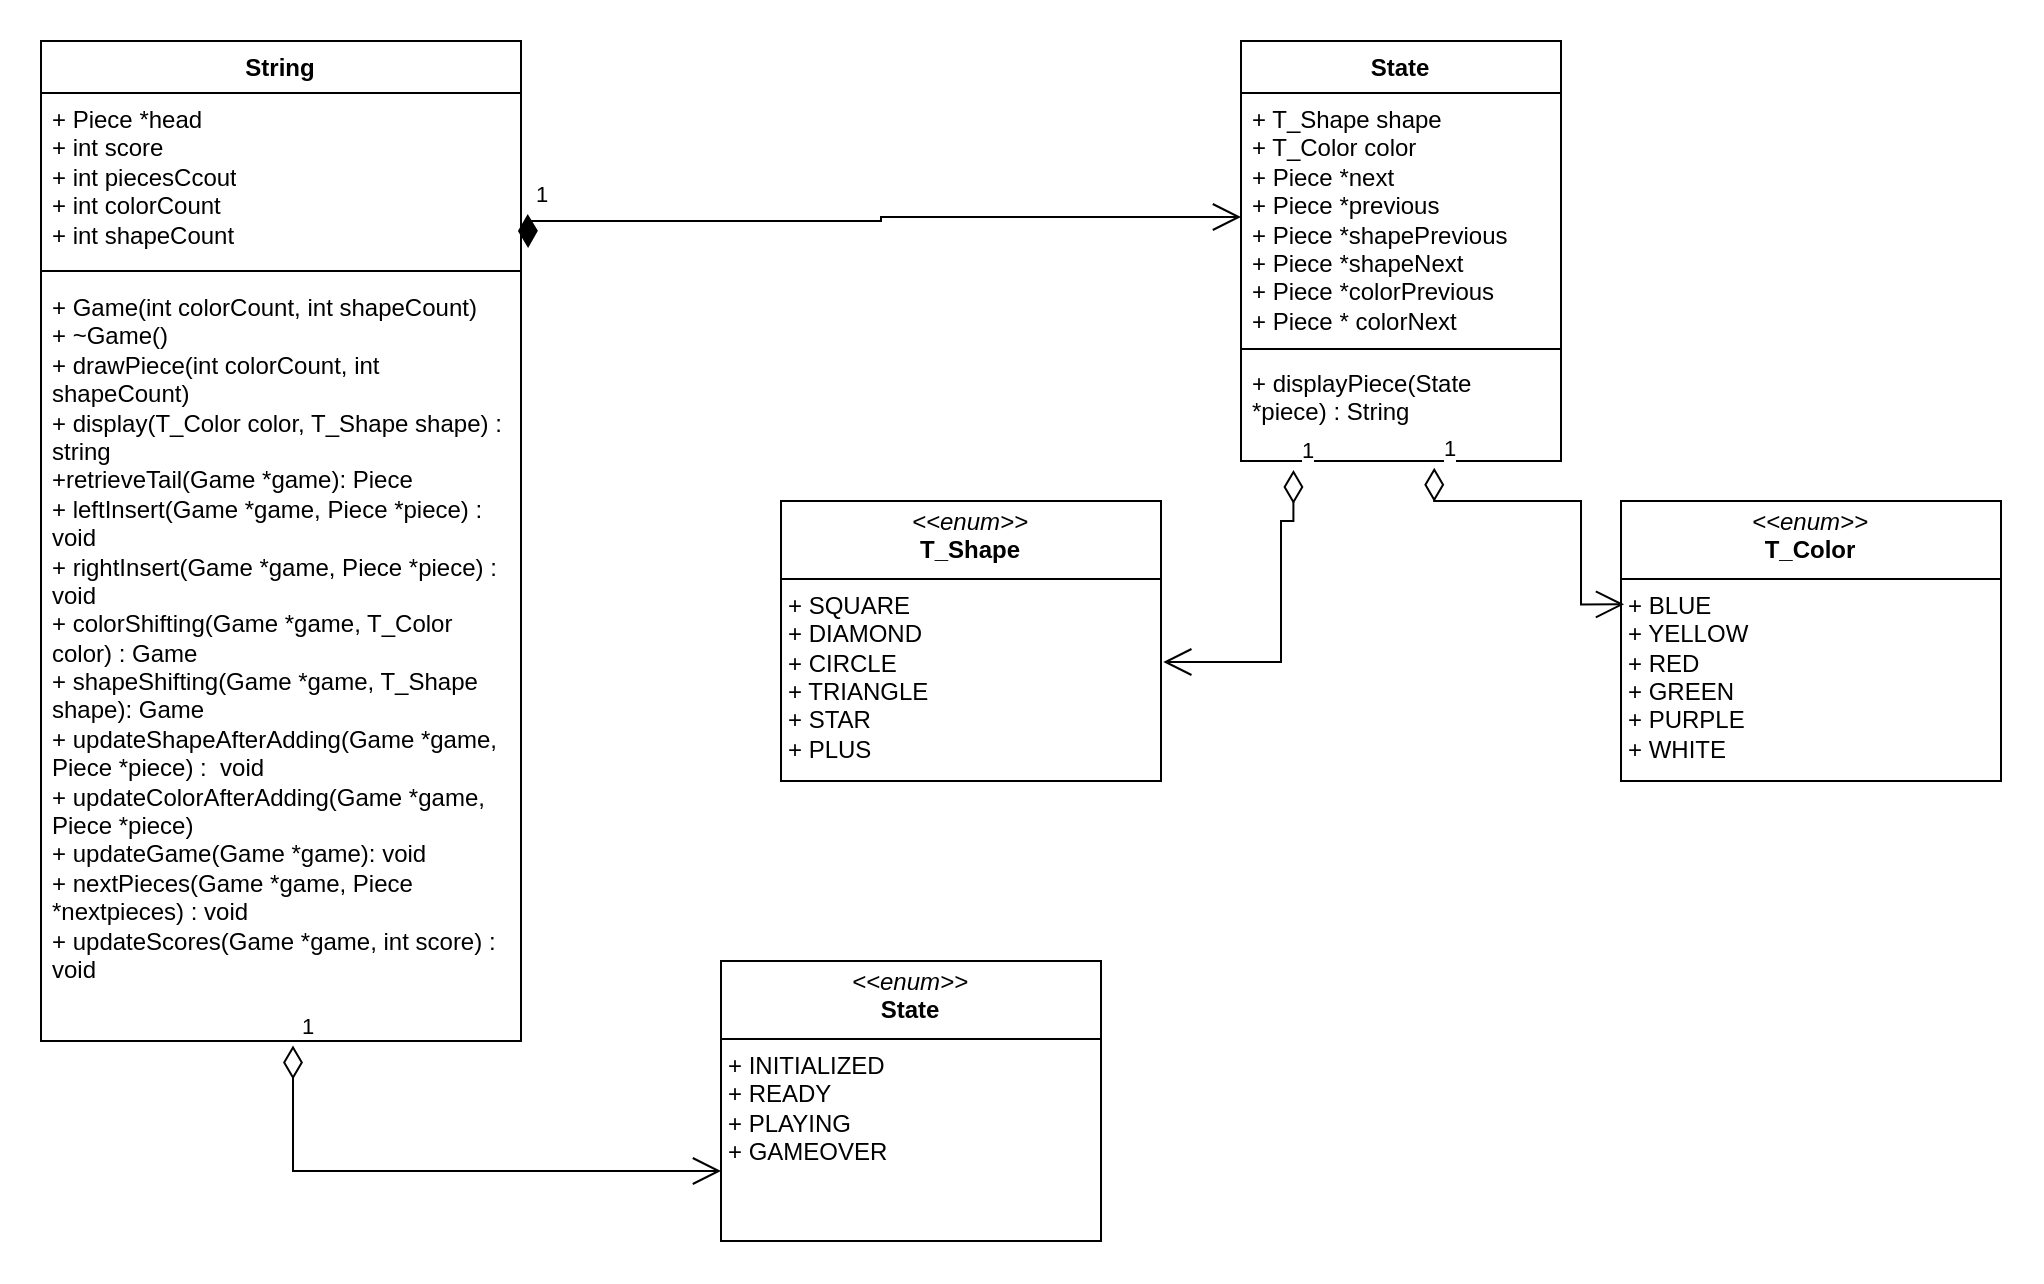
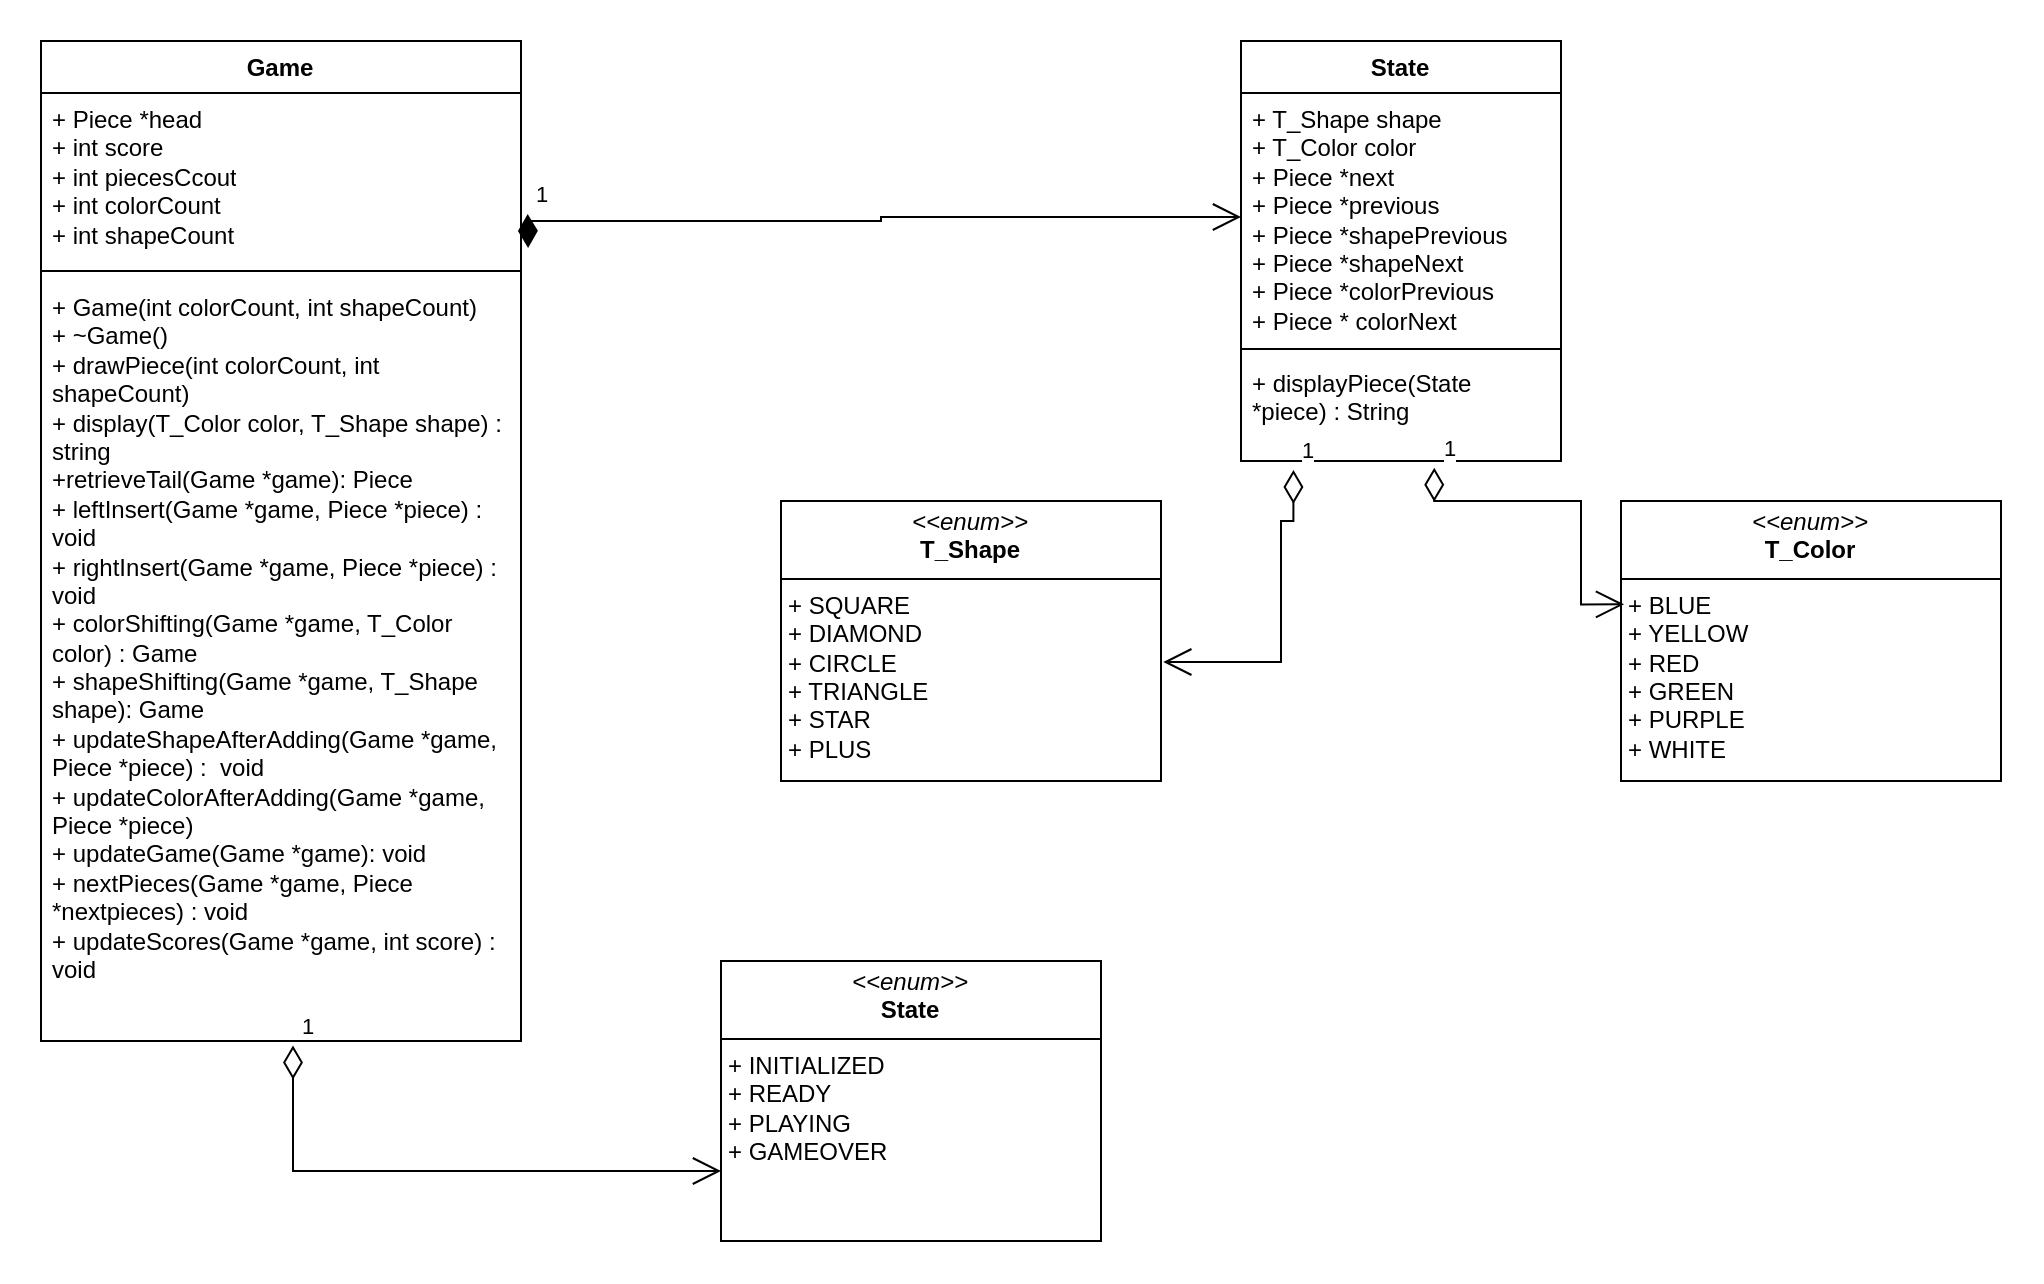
(281, 69) -> (281, 69)
